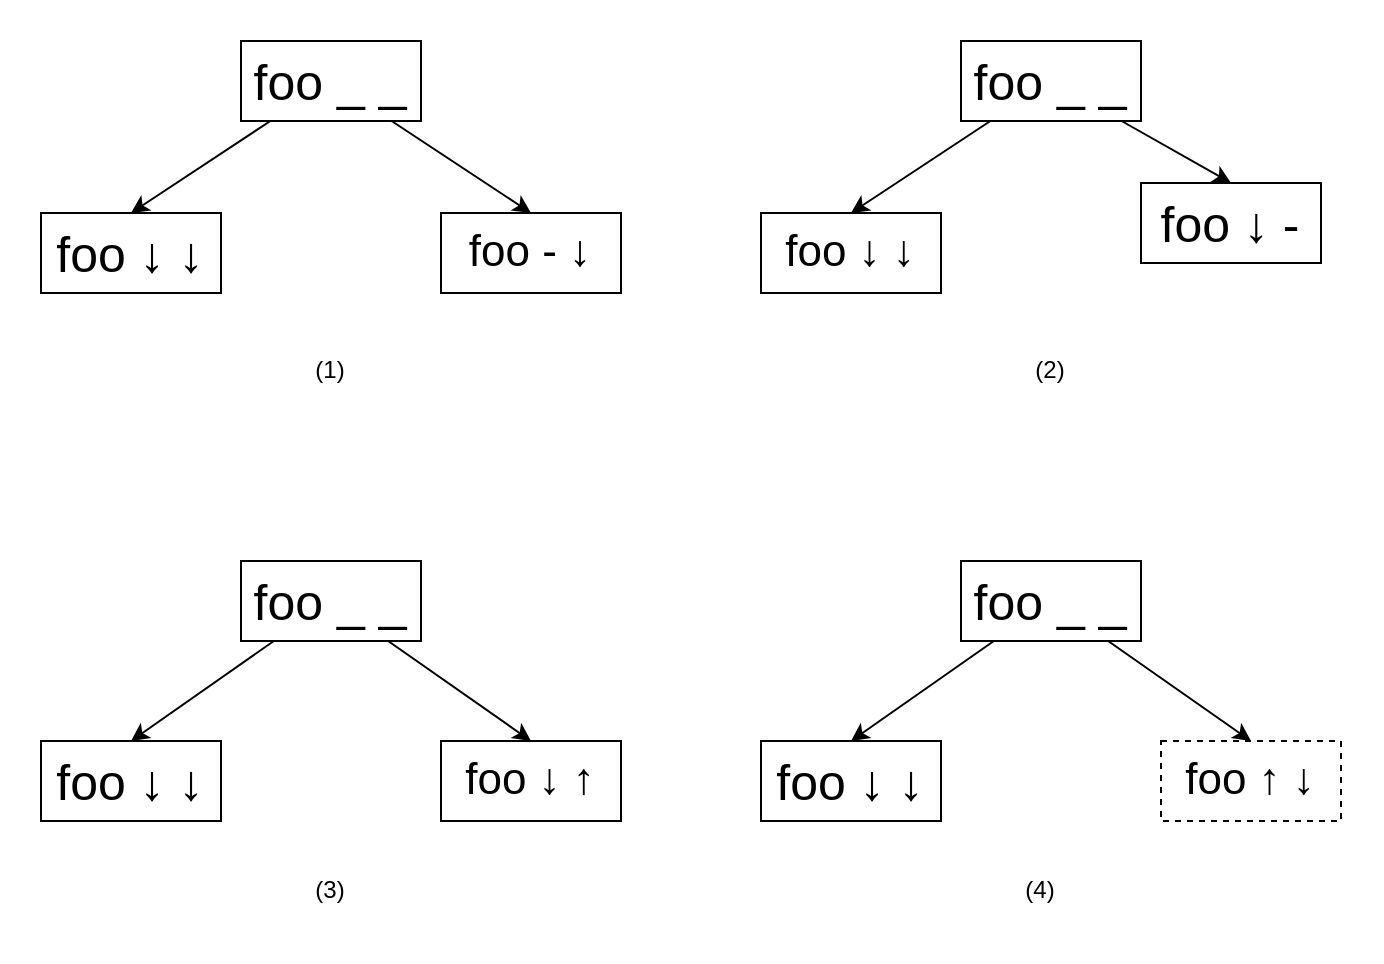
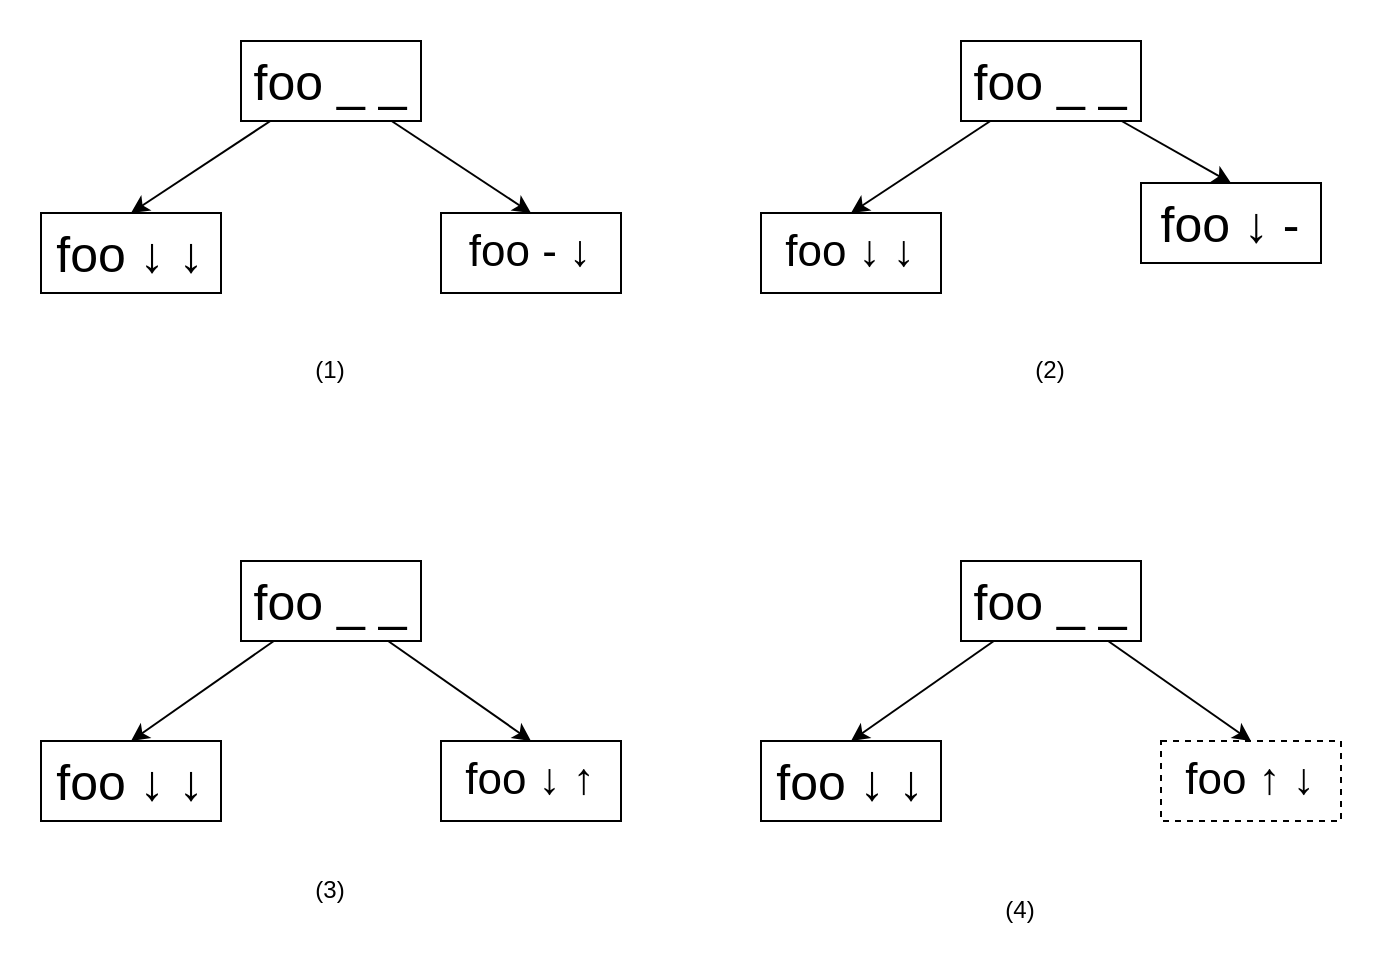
(1041, 891) -> (1021, 911)
